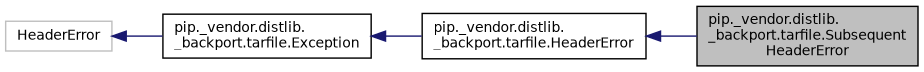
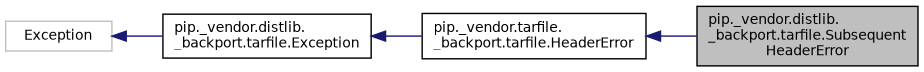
(59, 36) -> (59, 36)
(534, 36) -> (534, 36)
